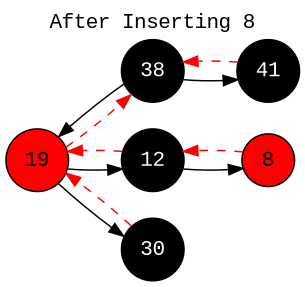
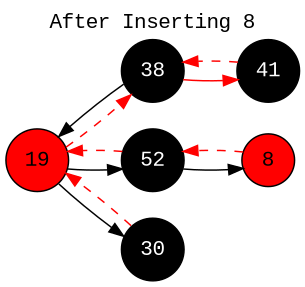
(203, 81) -> (203, 81)
(153, 160) -> (153, 160)
